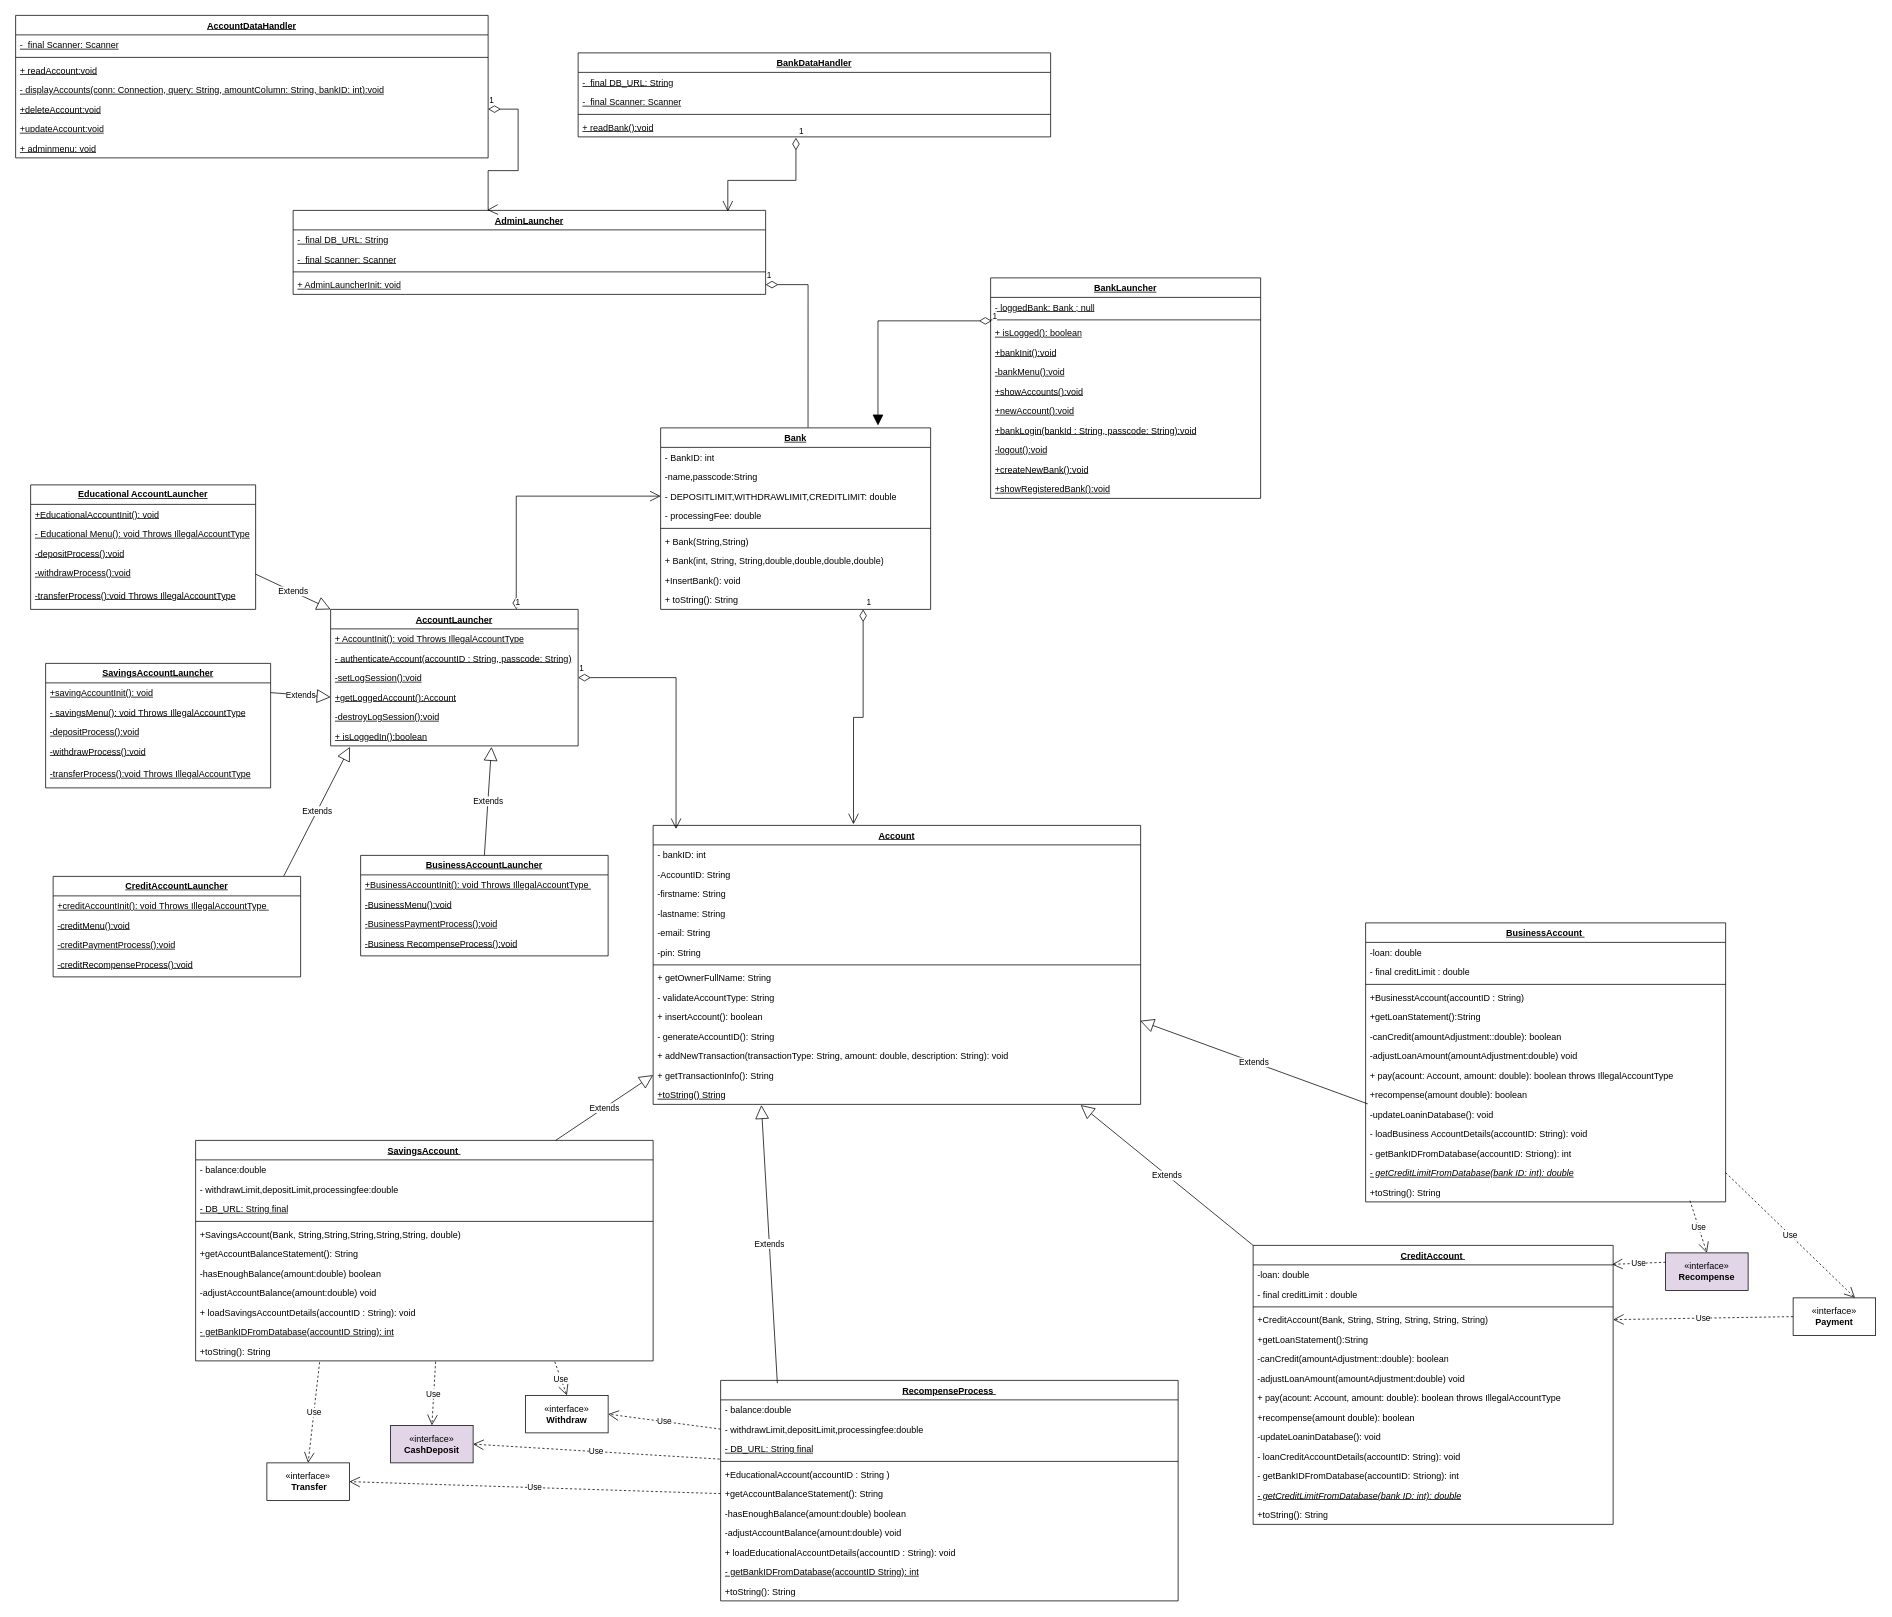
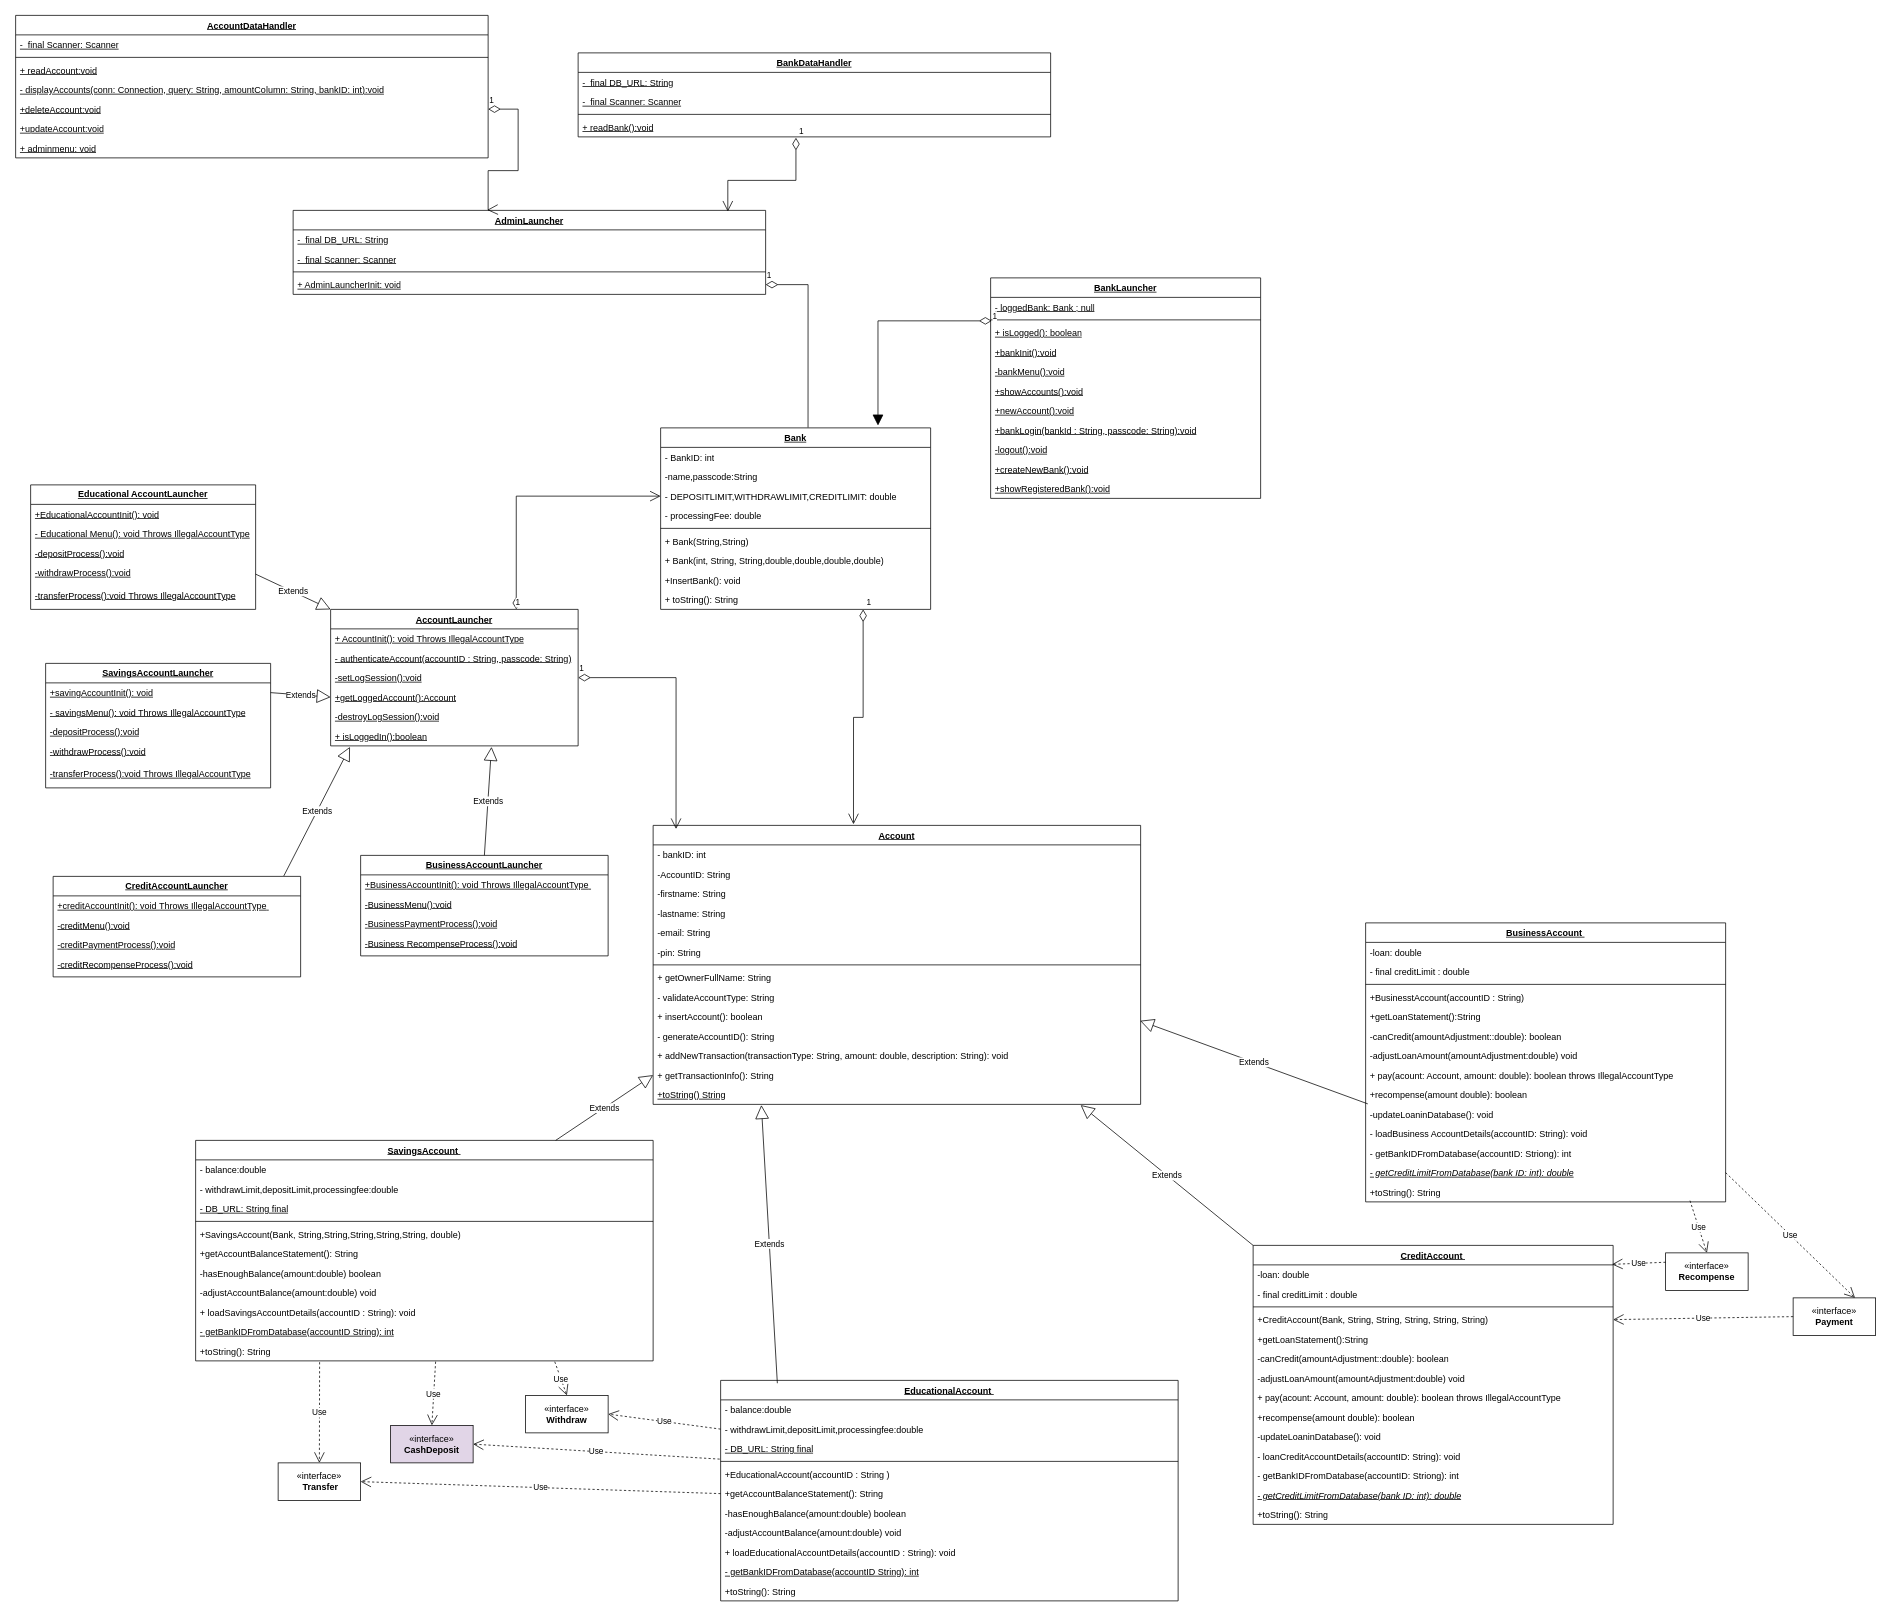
(1707, 1272) -> (1707, 1272)
(949, 1391) -> (949, 1391)
(308, 1482) -> (319, 1482)
